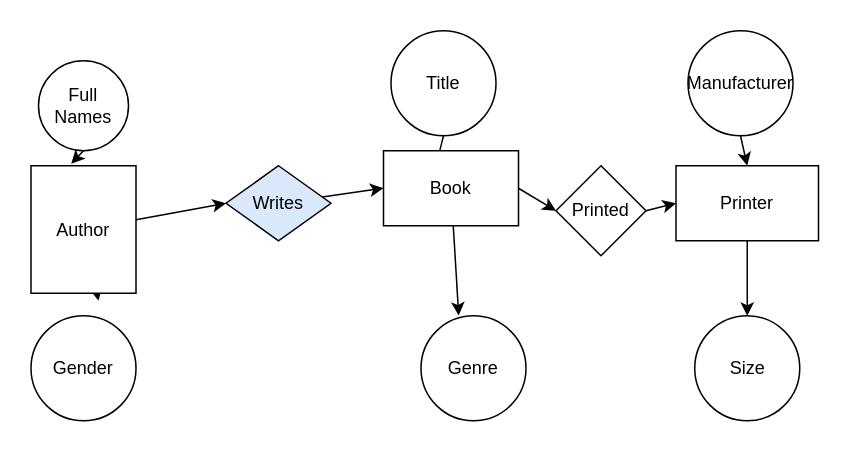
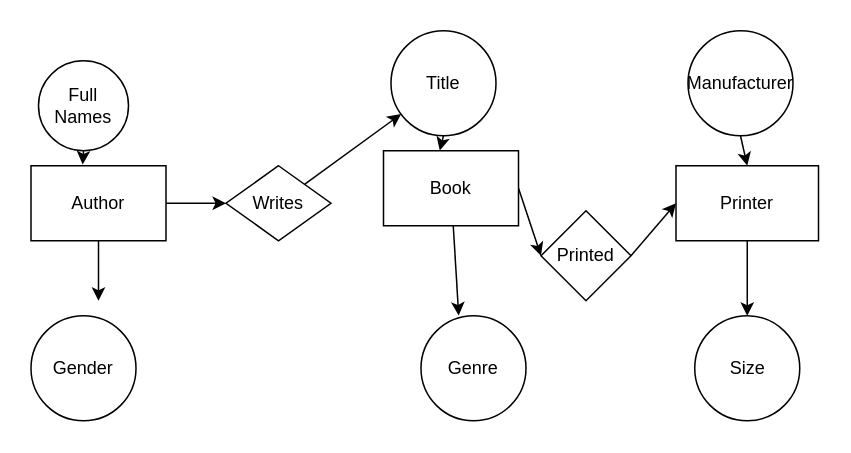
(442, 143) -> (442, 139)
(348, 193) -> (348, 152)
(278, 203) -> (278, 203)
(601, 211) -> (586, 256)
(83, 230) -> (98, 203)
